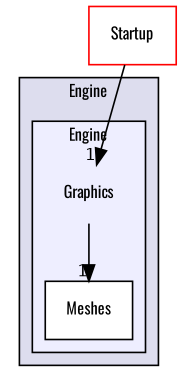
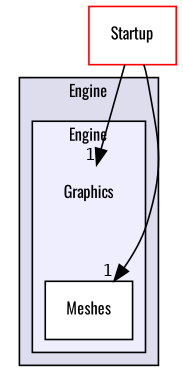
(89, 244) -> (158, 169)
